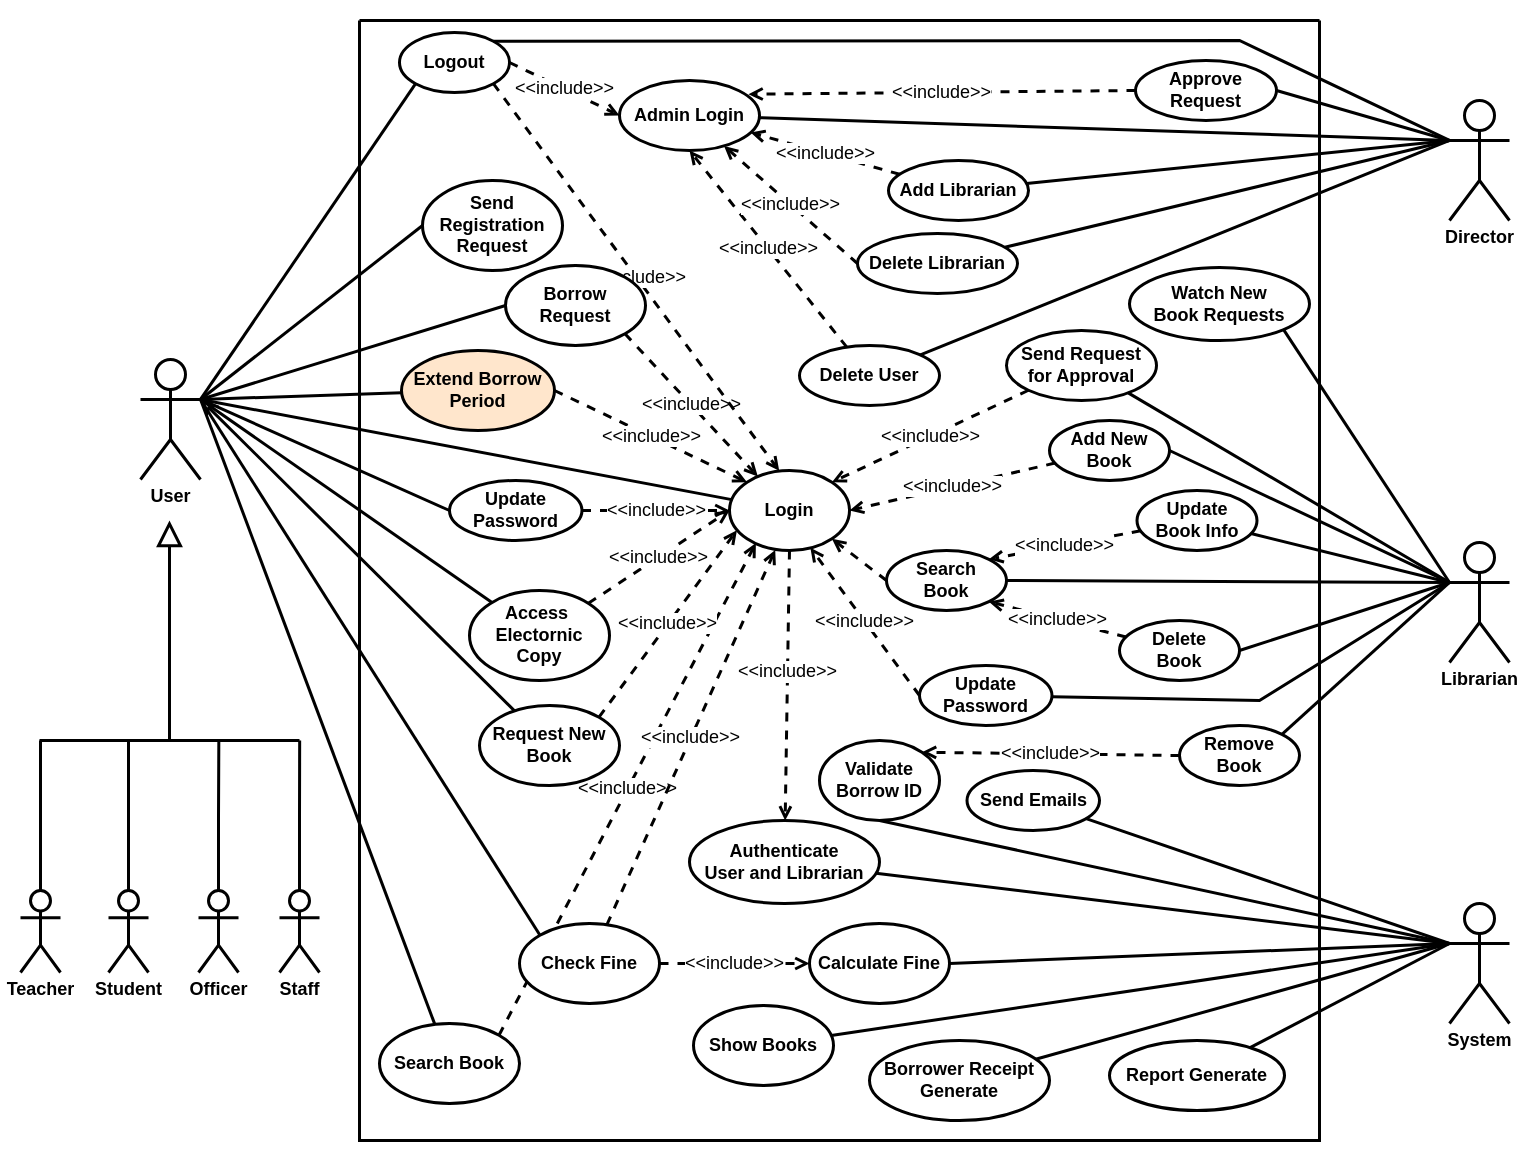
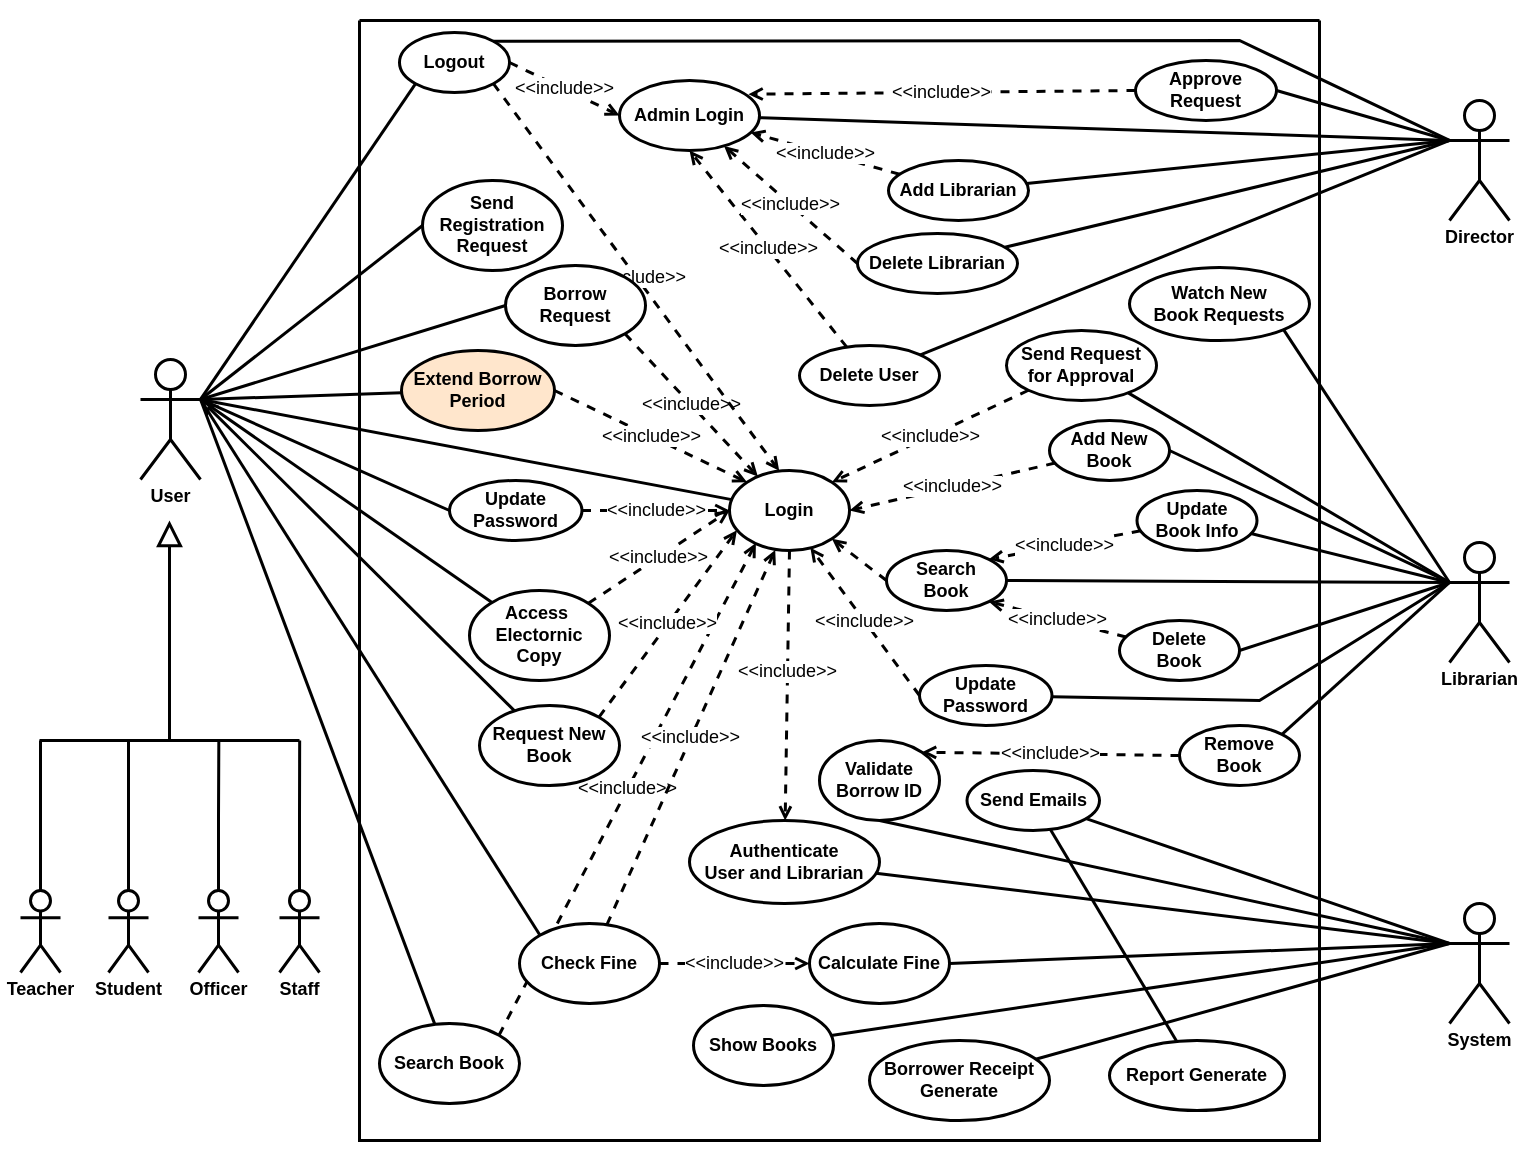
(1348, 997) -> (1114, 935)
